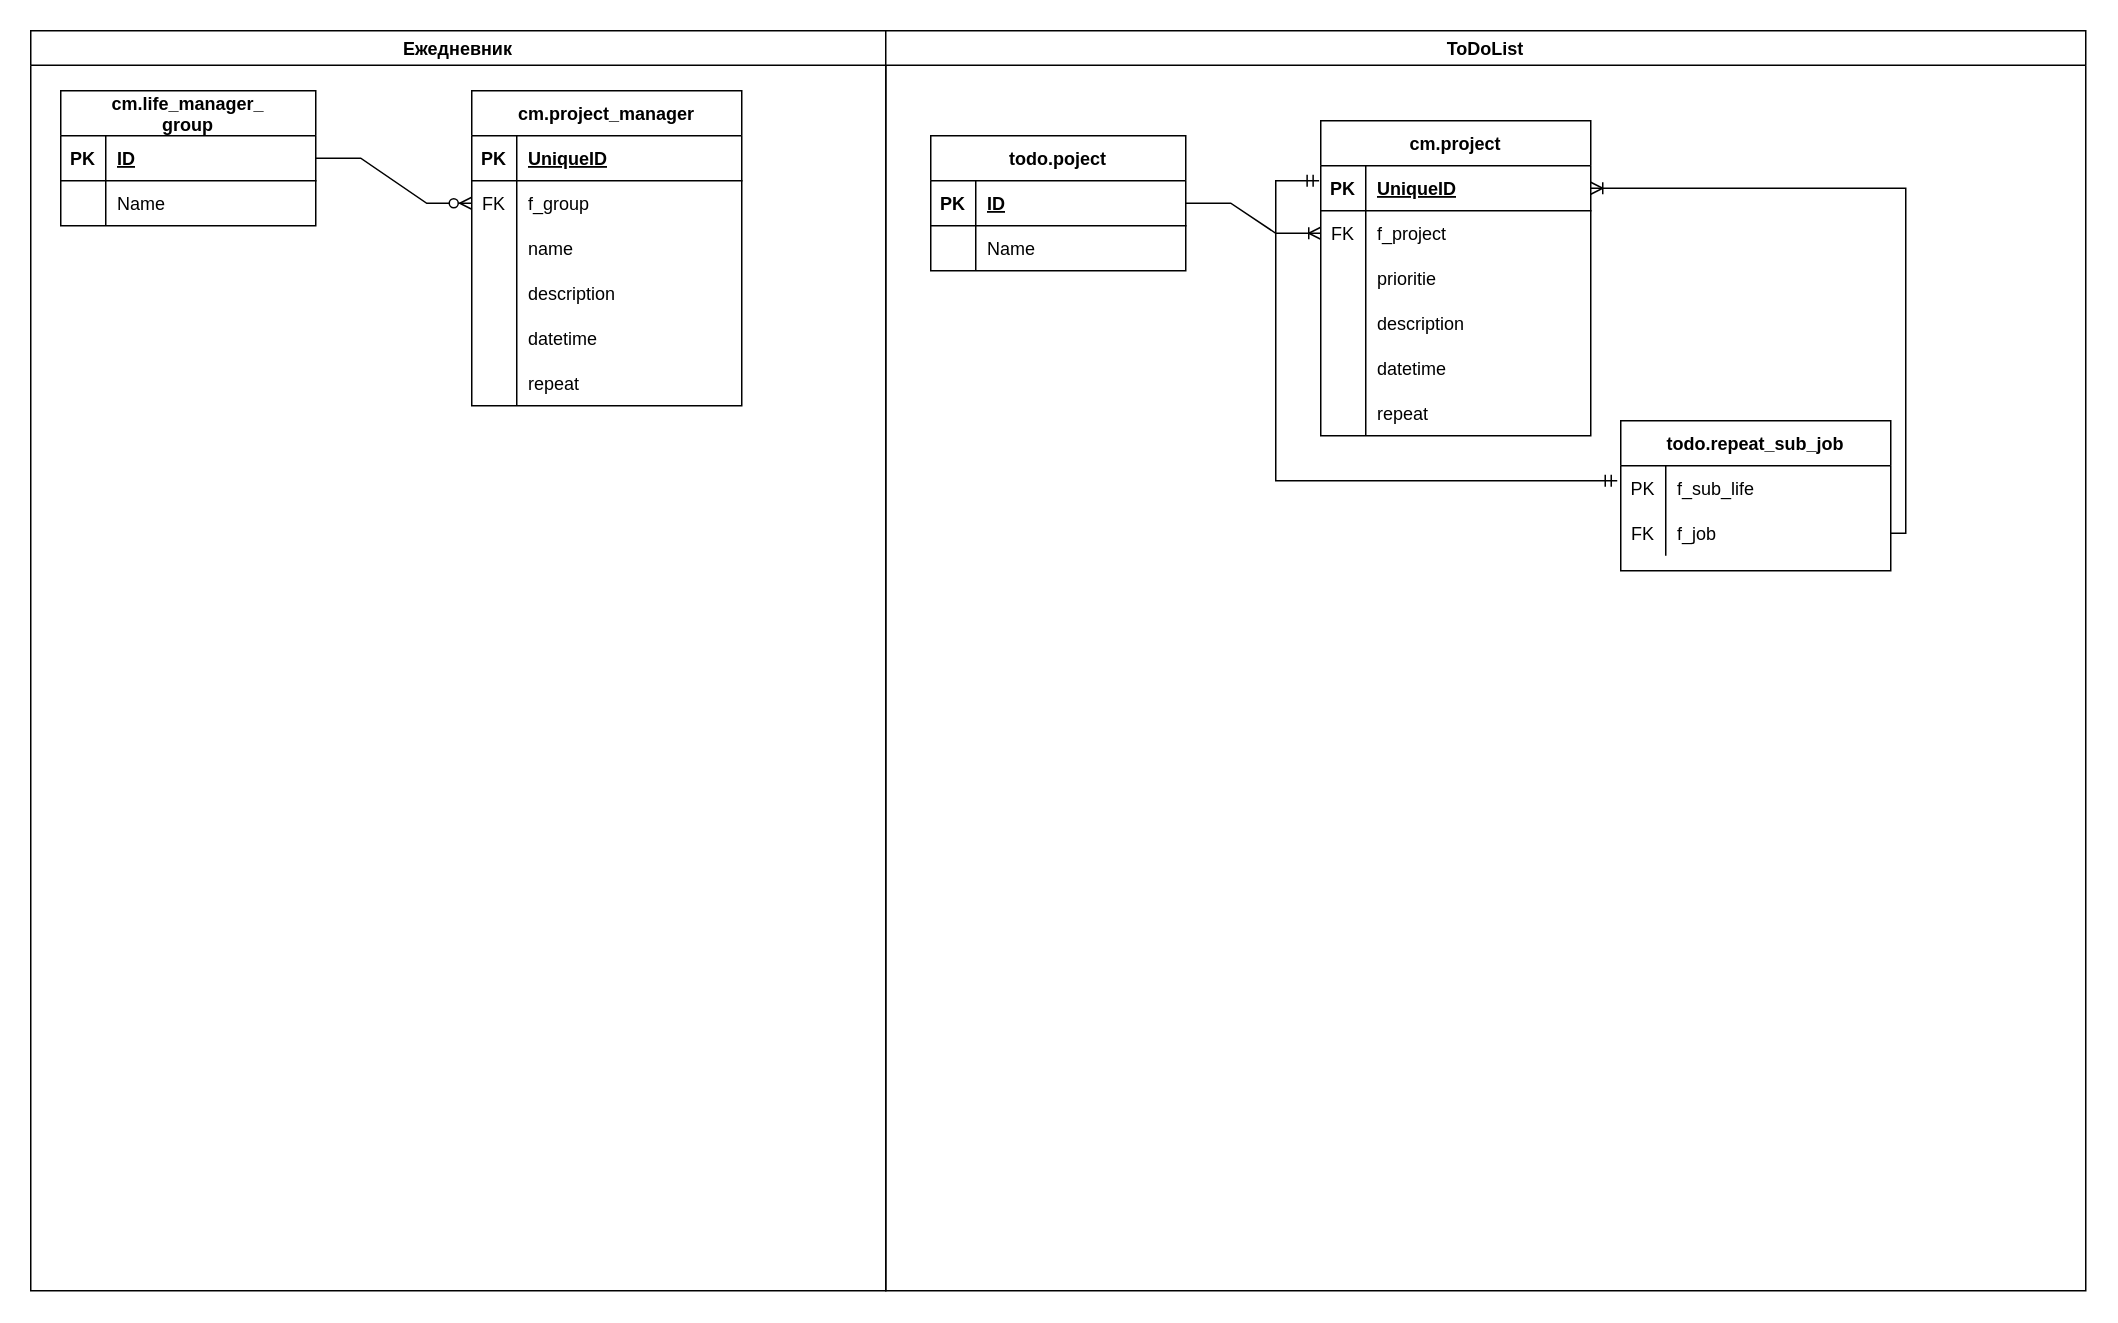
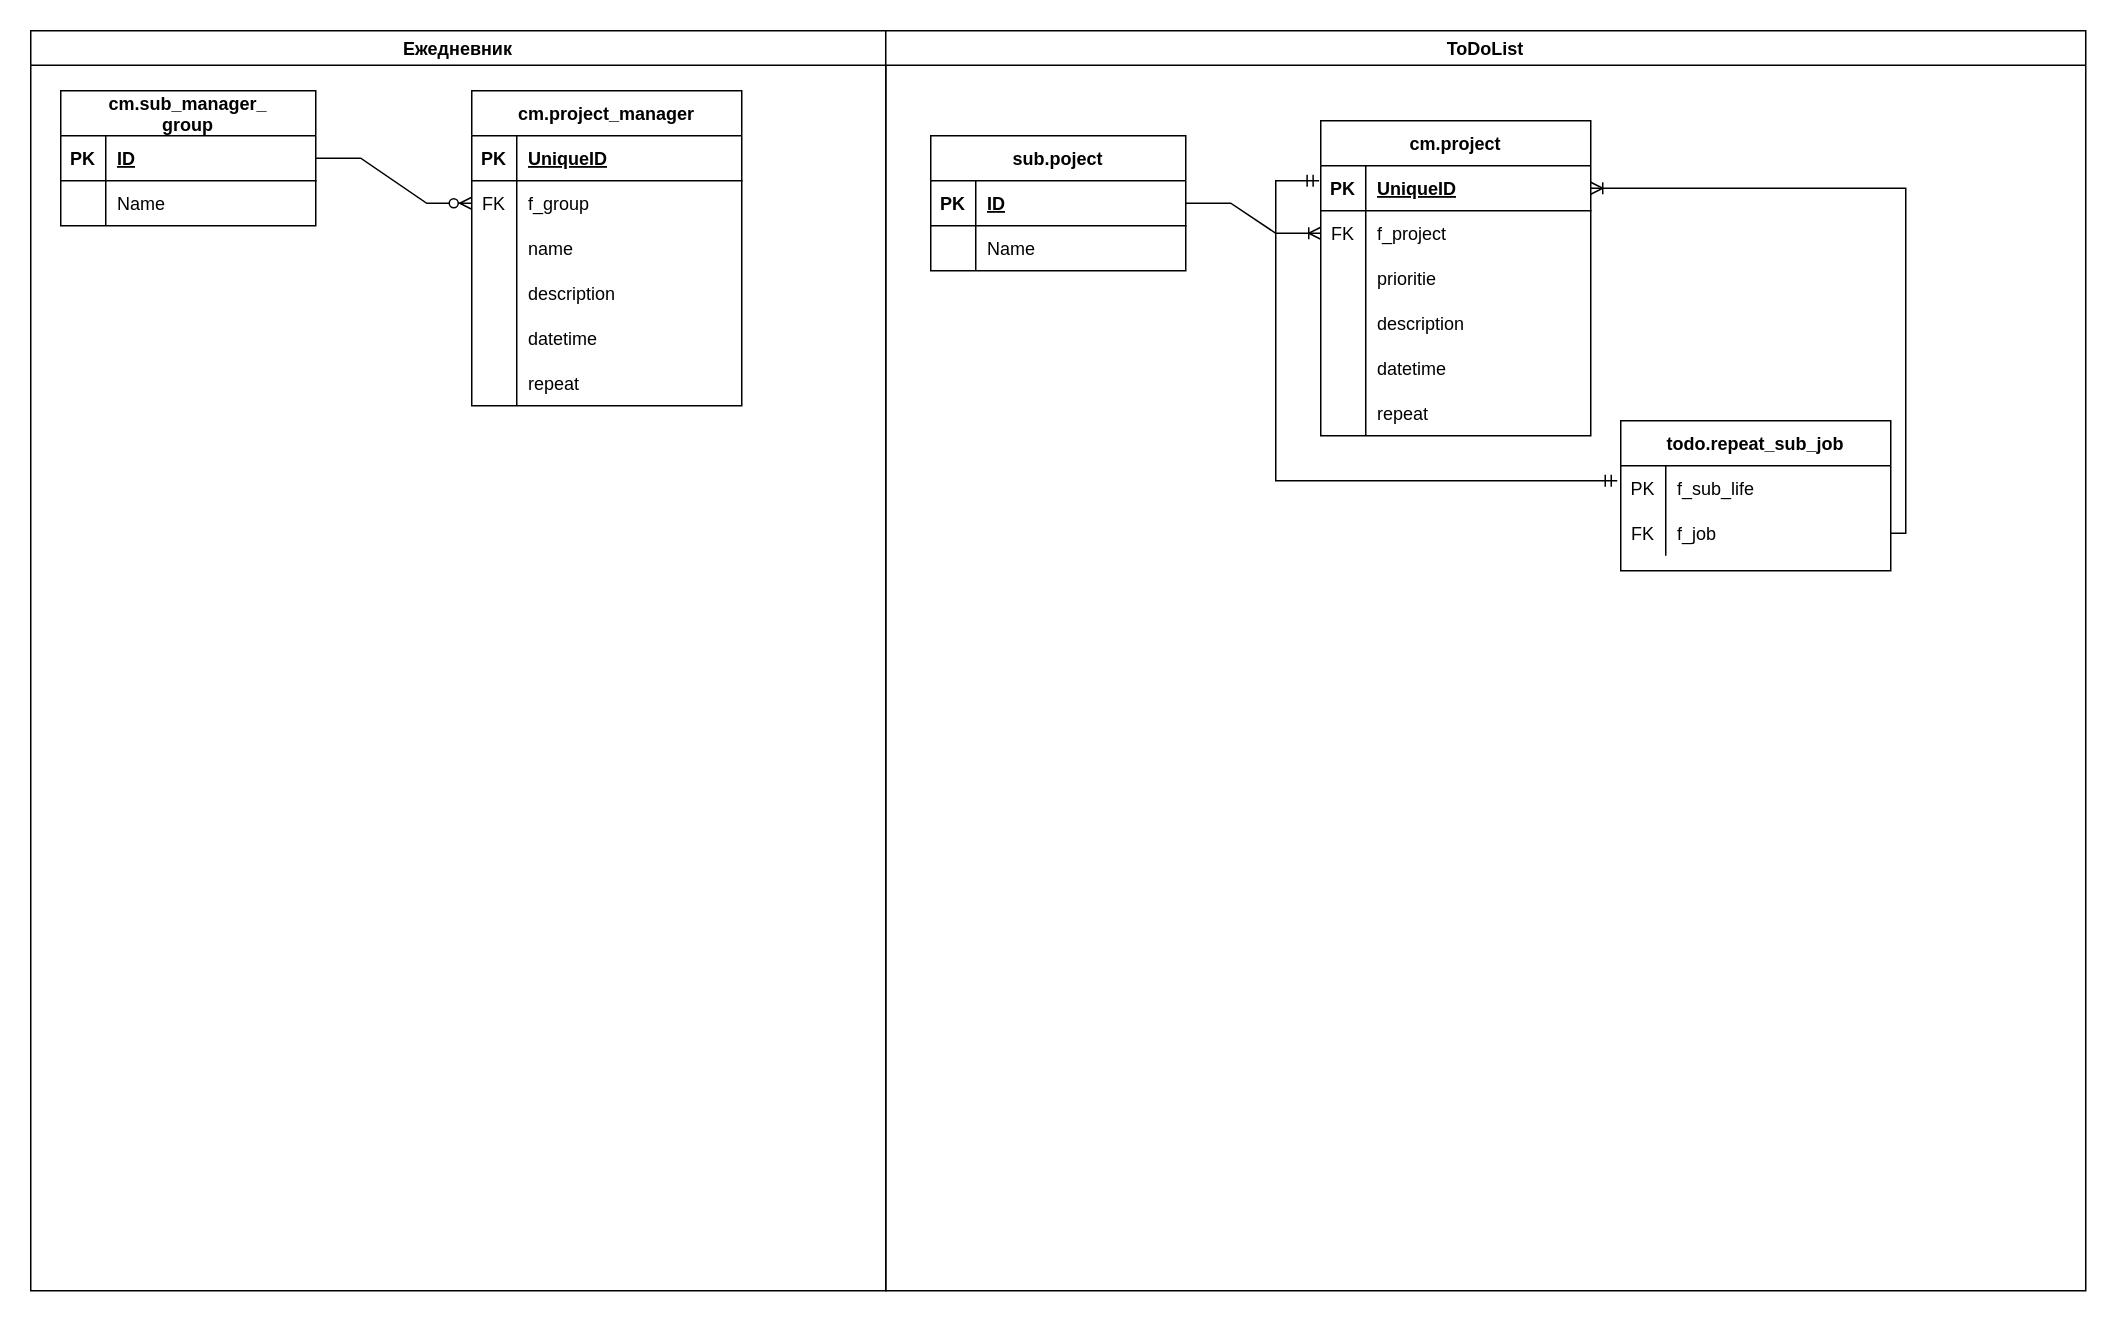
(188, 104) -> (188, 104)
(1058, 159) -> (1058, 159)
